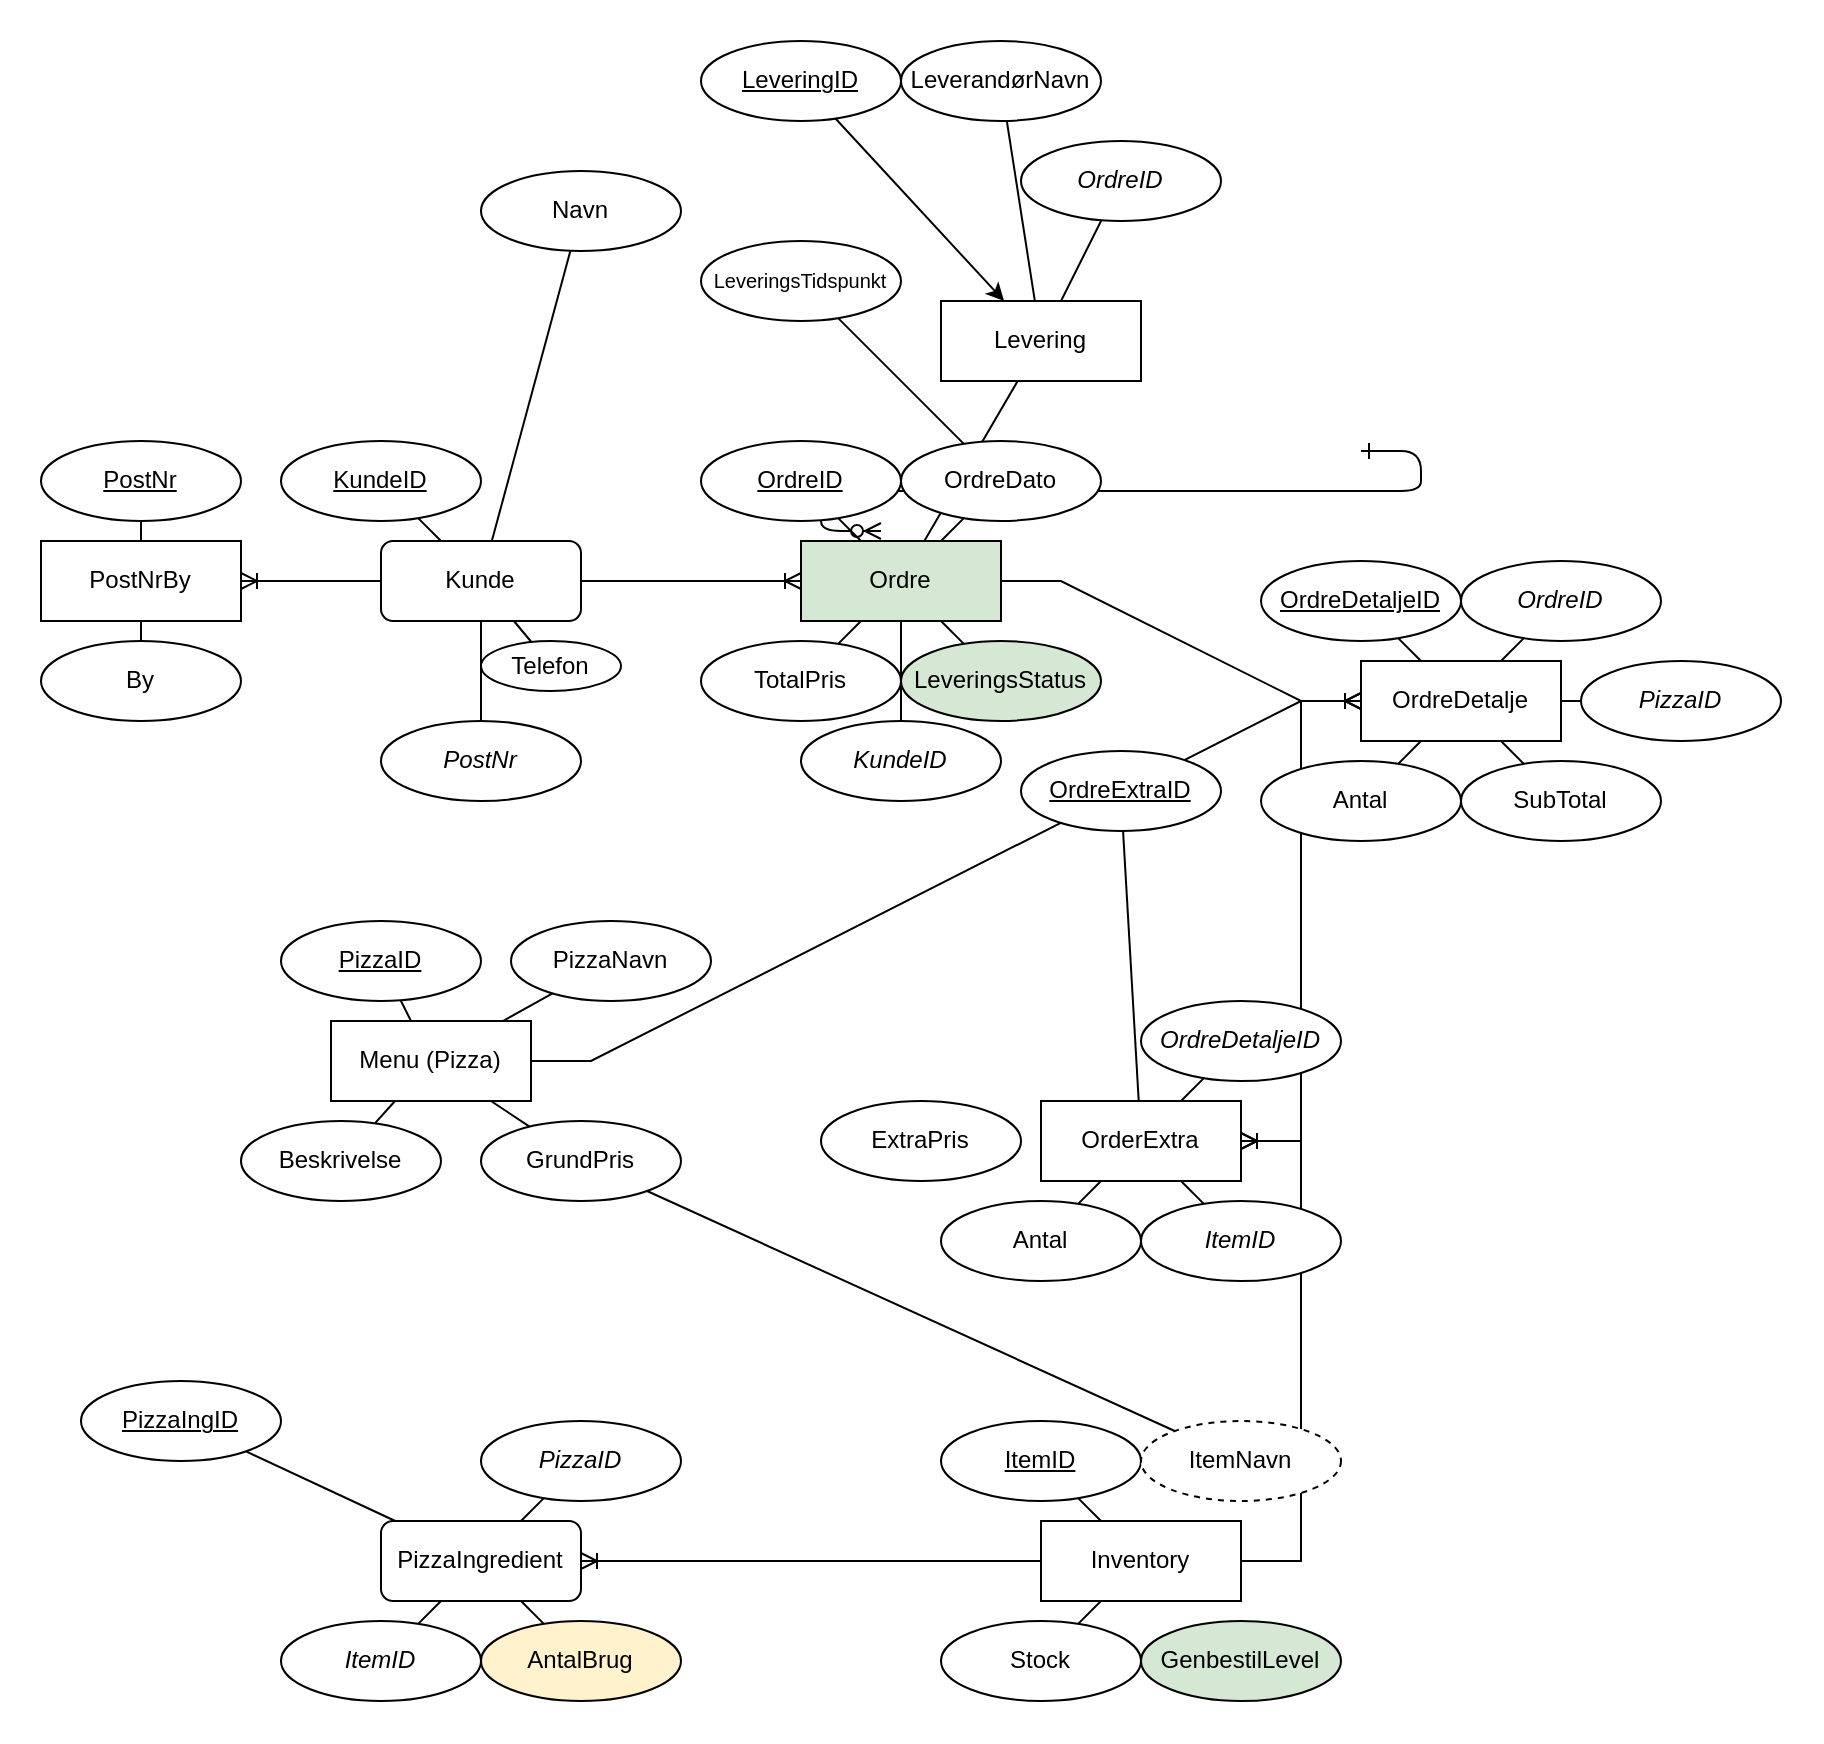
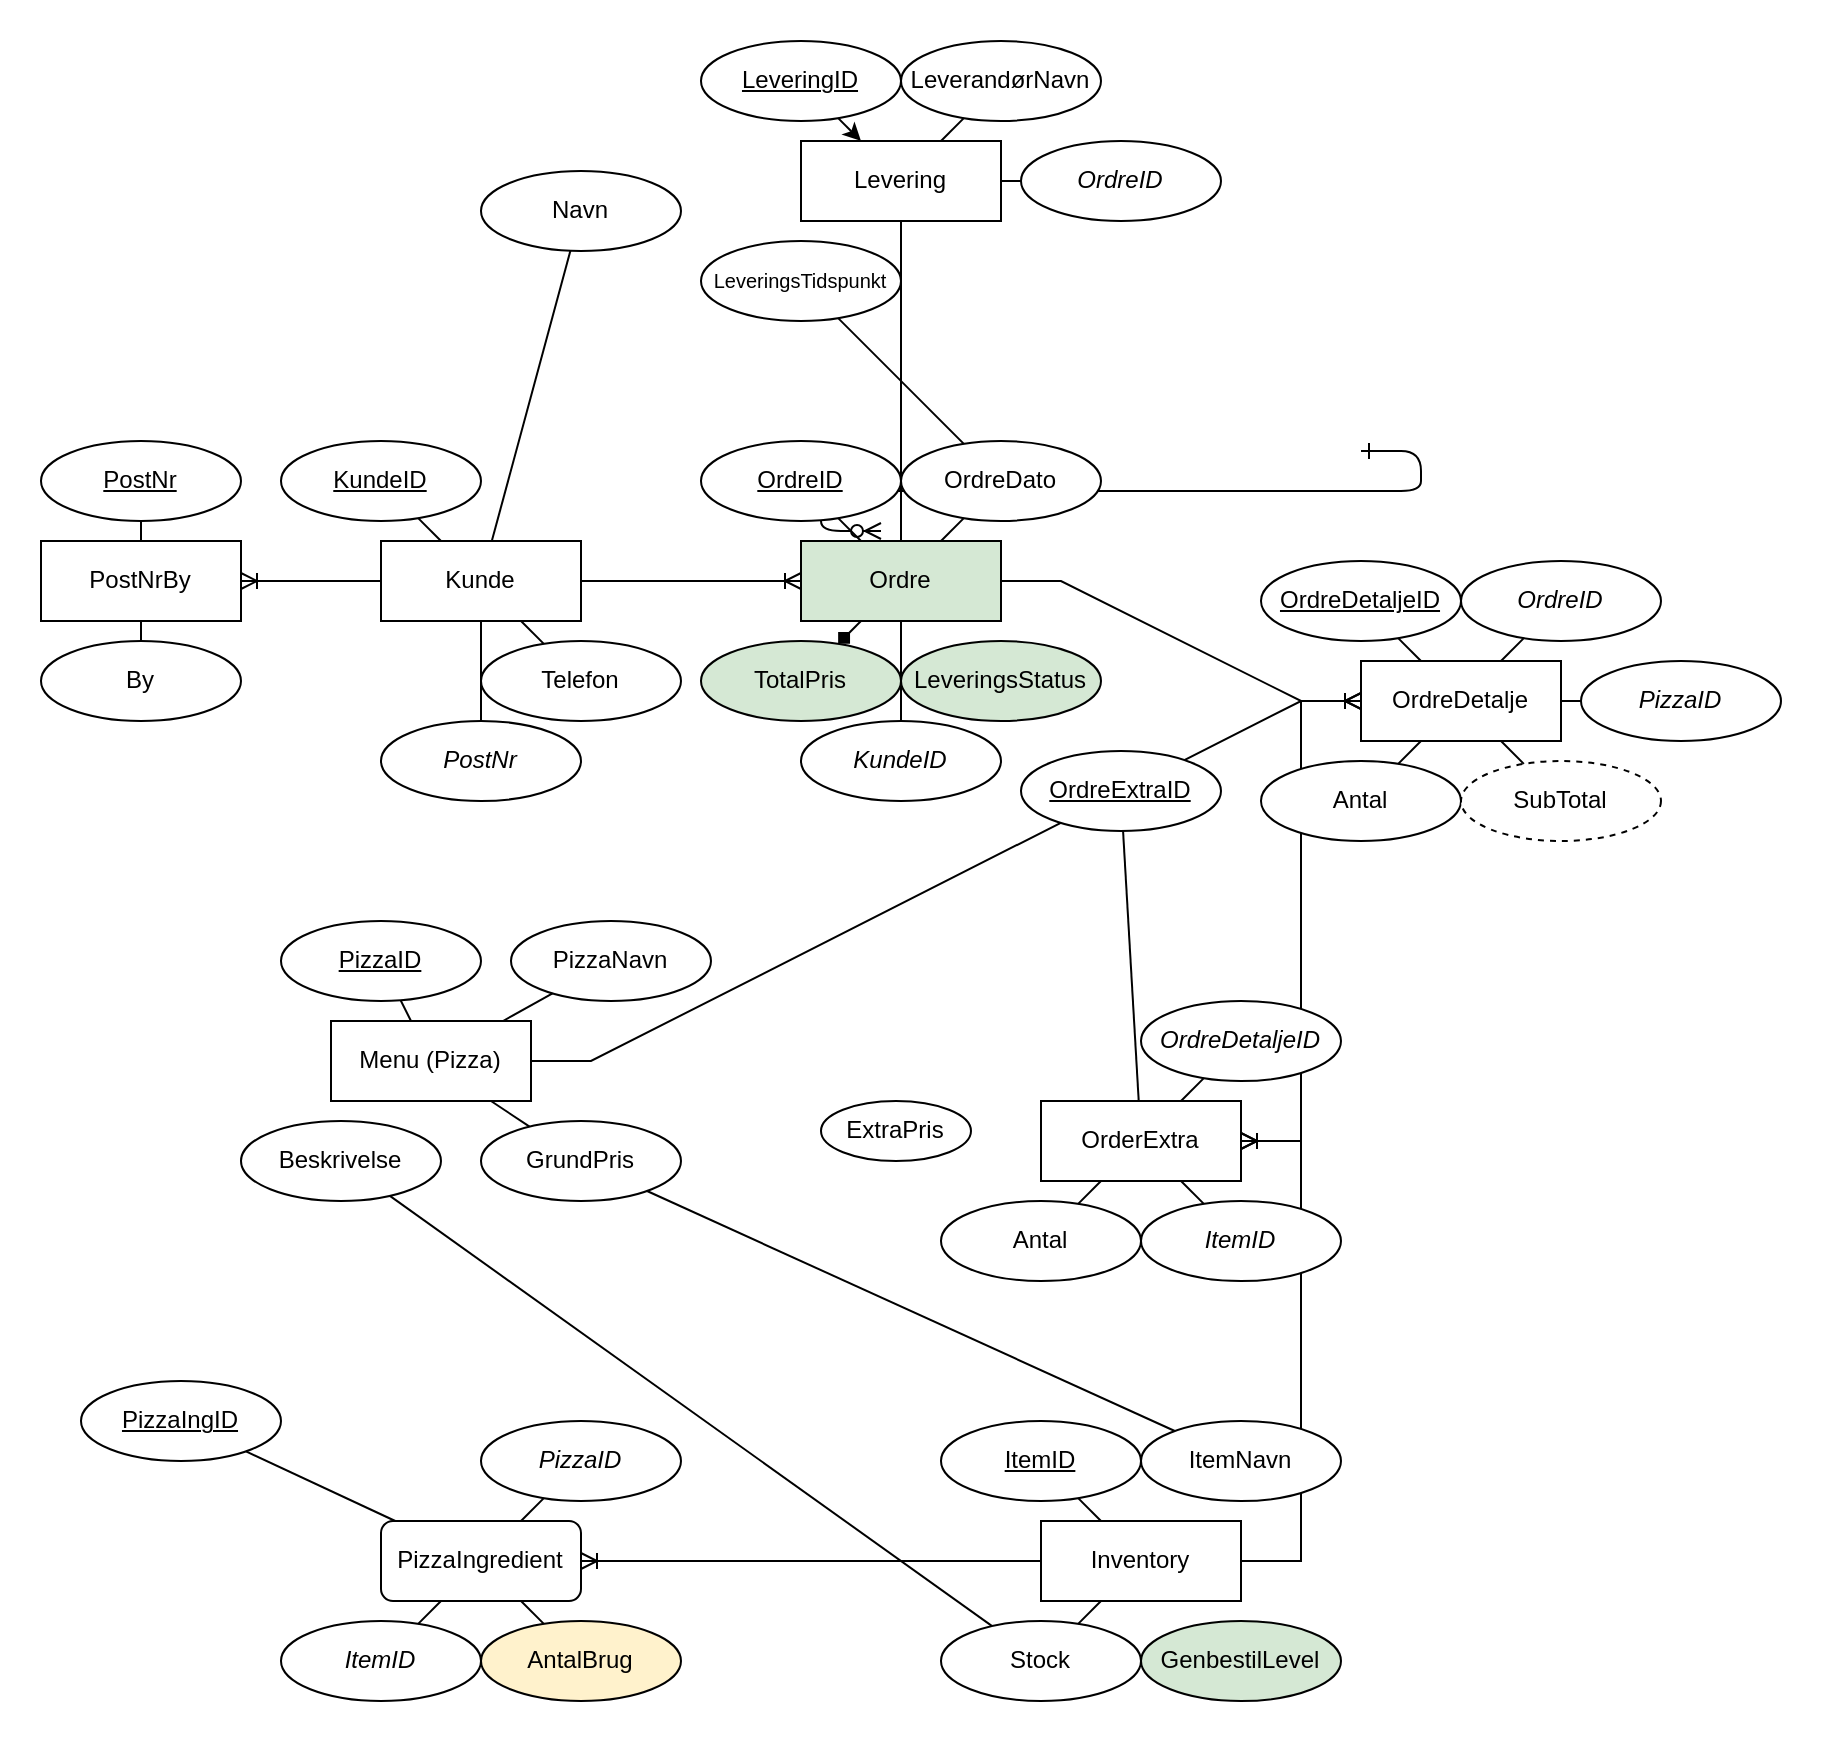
(1041, 341) -> (901, 181)
(481, 581) -> (481, 581)
(952, 632) -> none
(845, 637) -> (850, 632)
(551, 666) -> (581, 681)
(801, 681) -> (801, 681)
(1561, 801) -> (1561, 801)
(385, 1112) -> (642, 1376)
(921, 1141) -> (896, 1131)
(1241, 1461) -> (1241, 1461)
